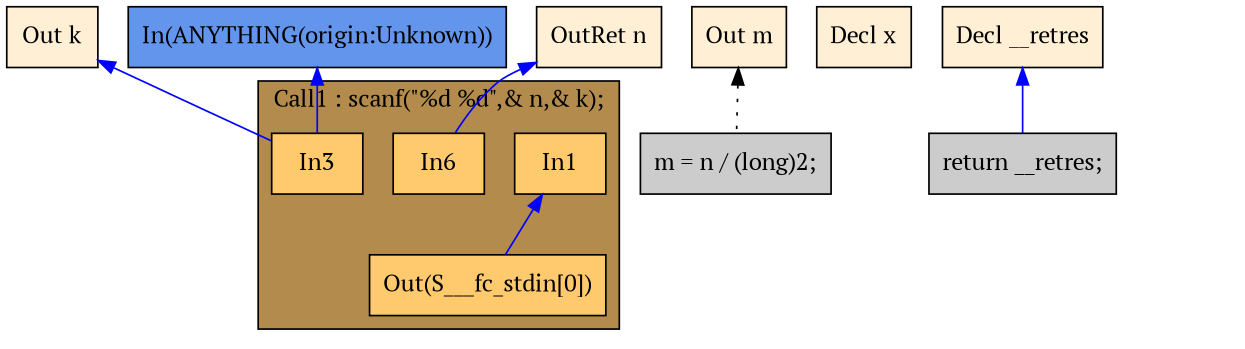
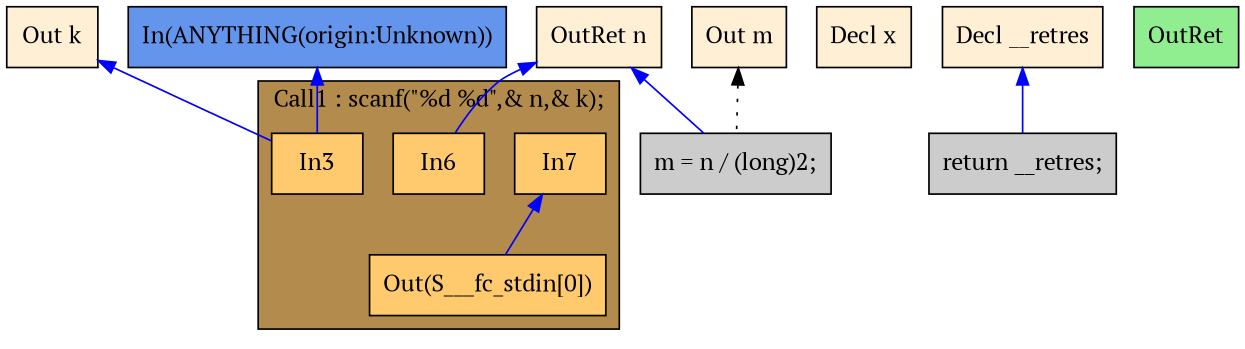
none -> (1186, 37)
none -> (674, 106)
(560, 164) -> (560, 164)
